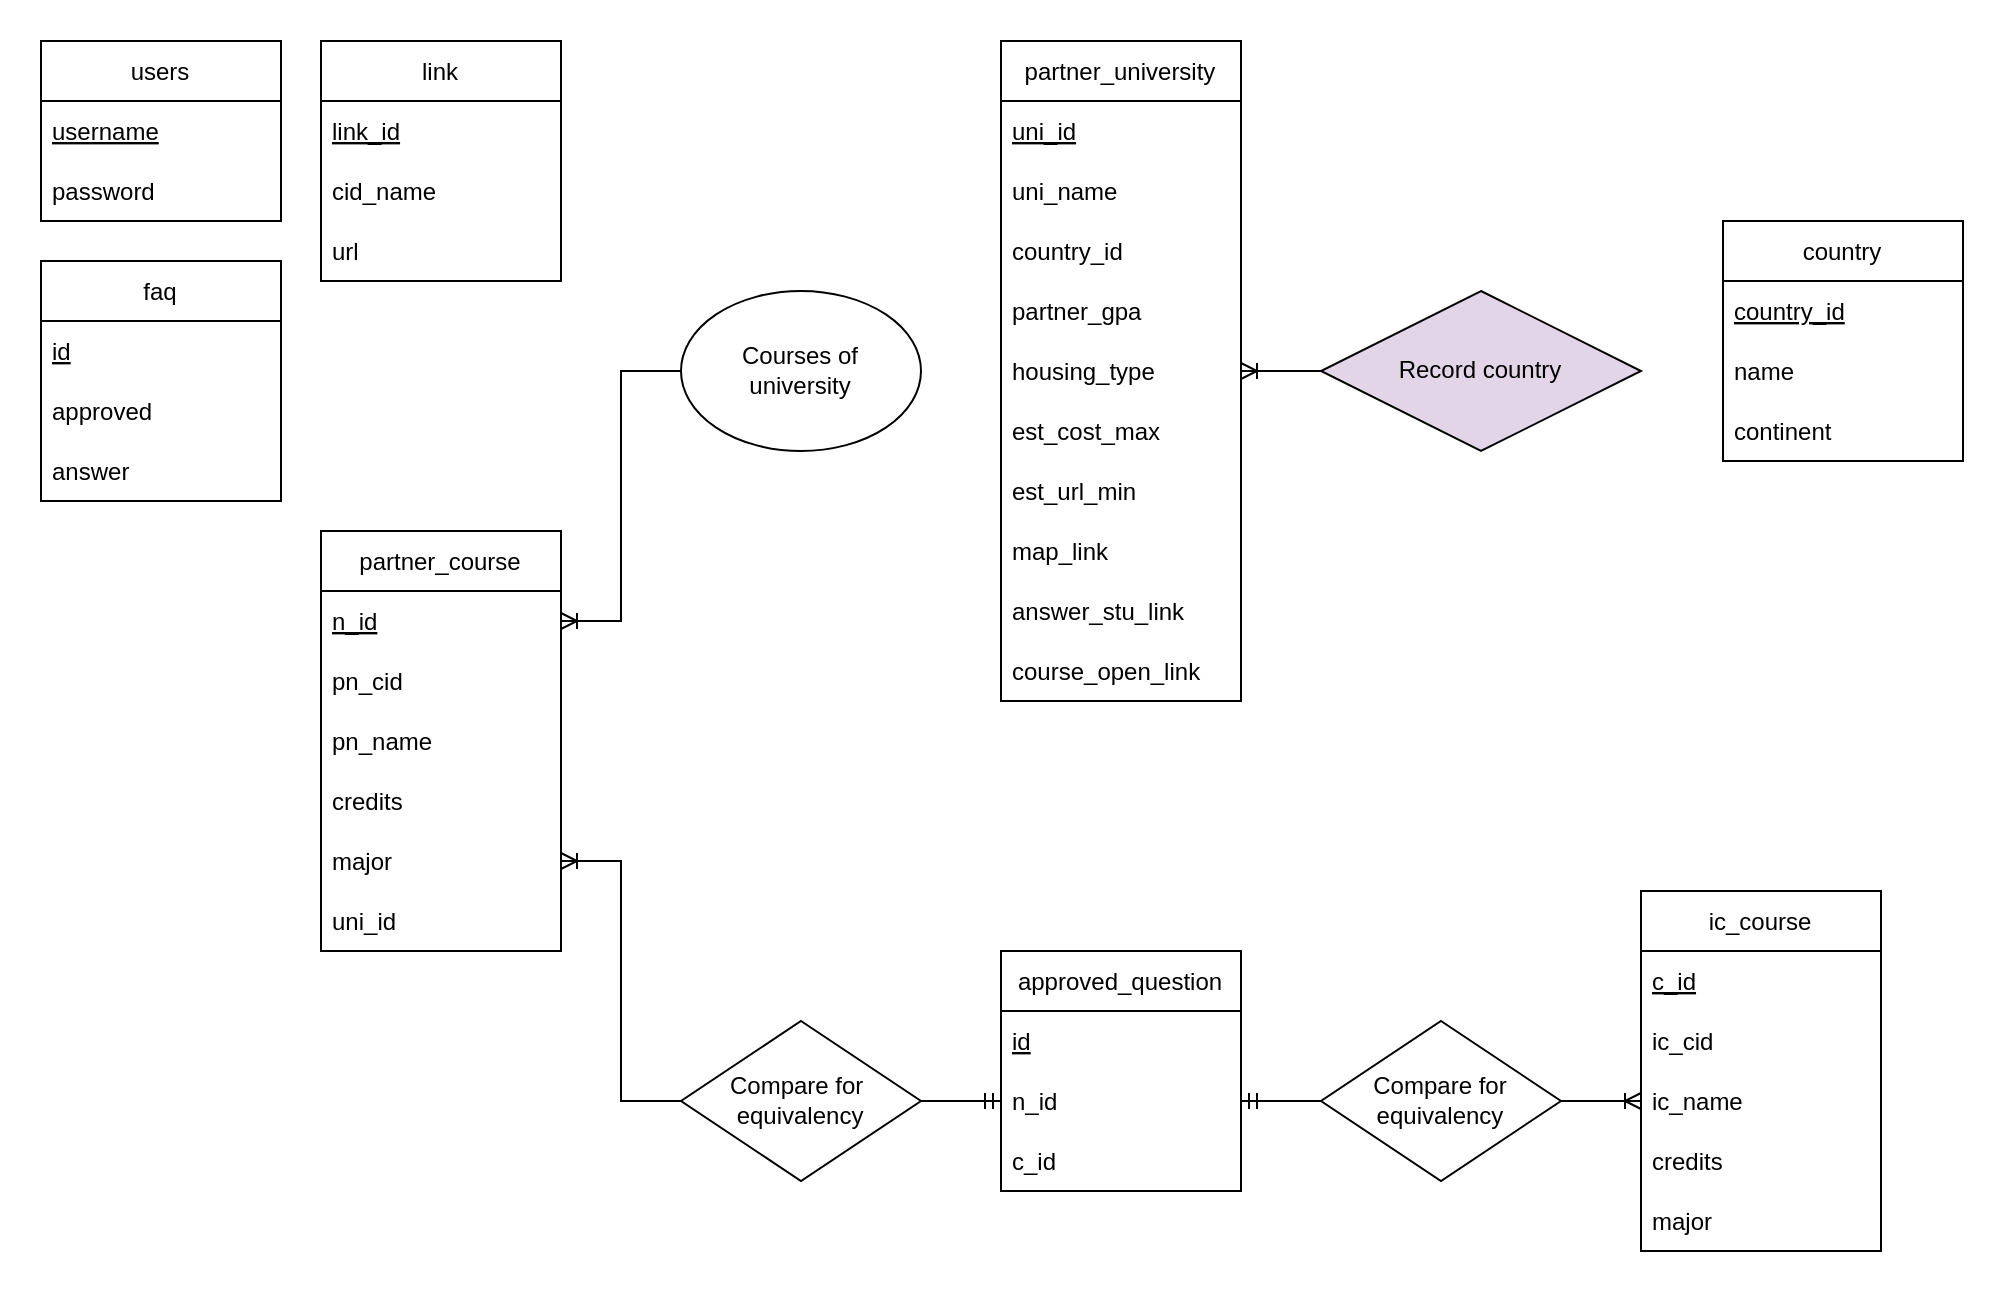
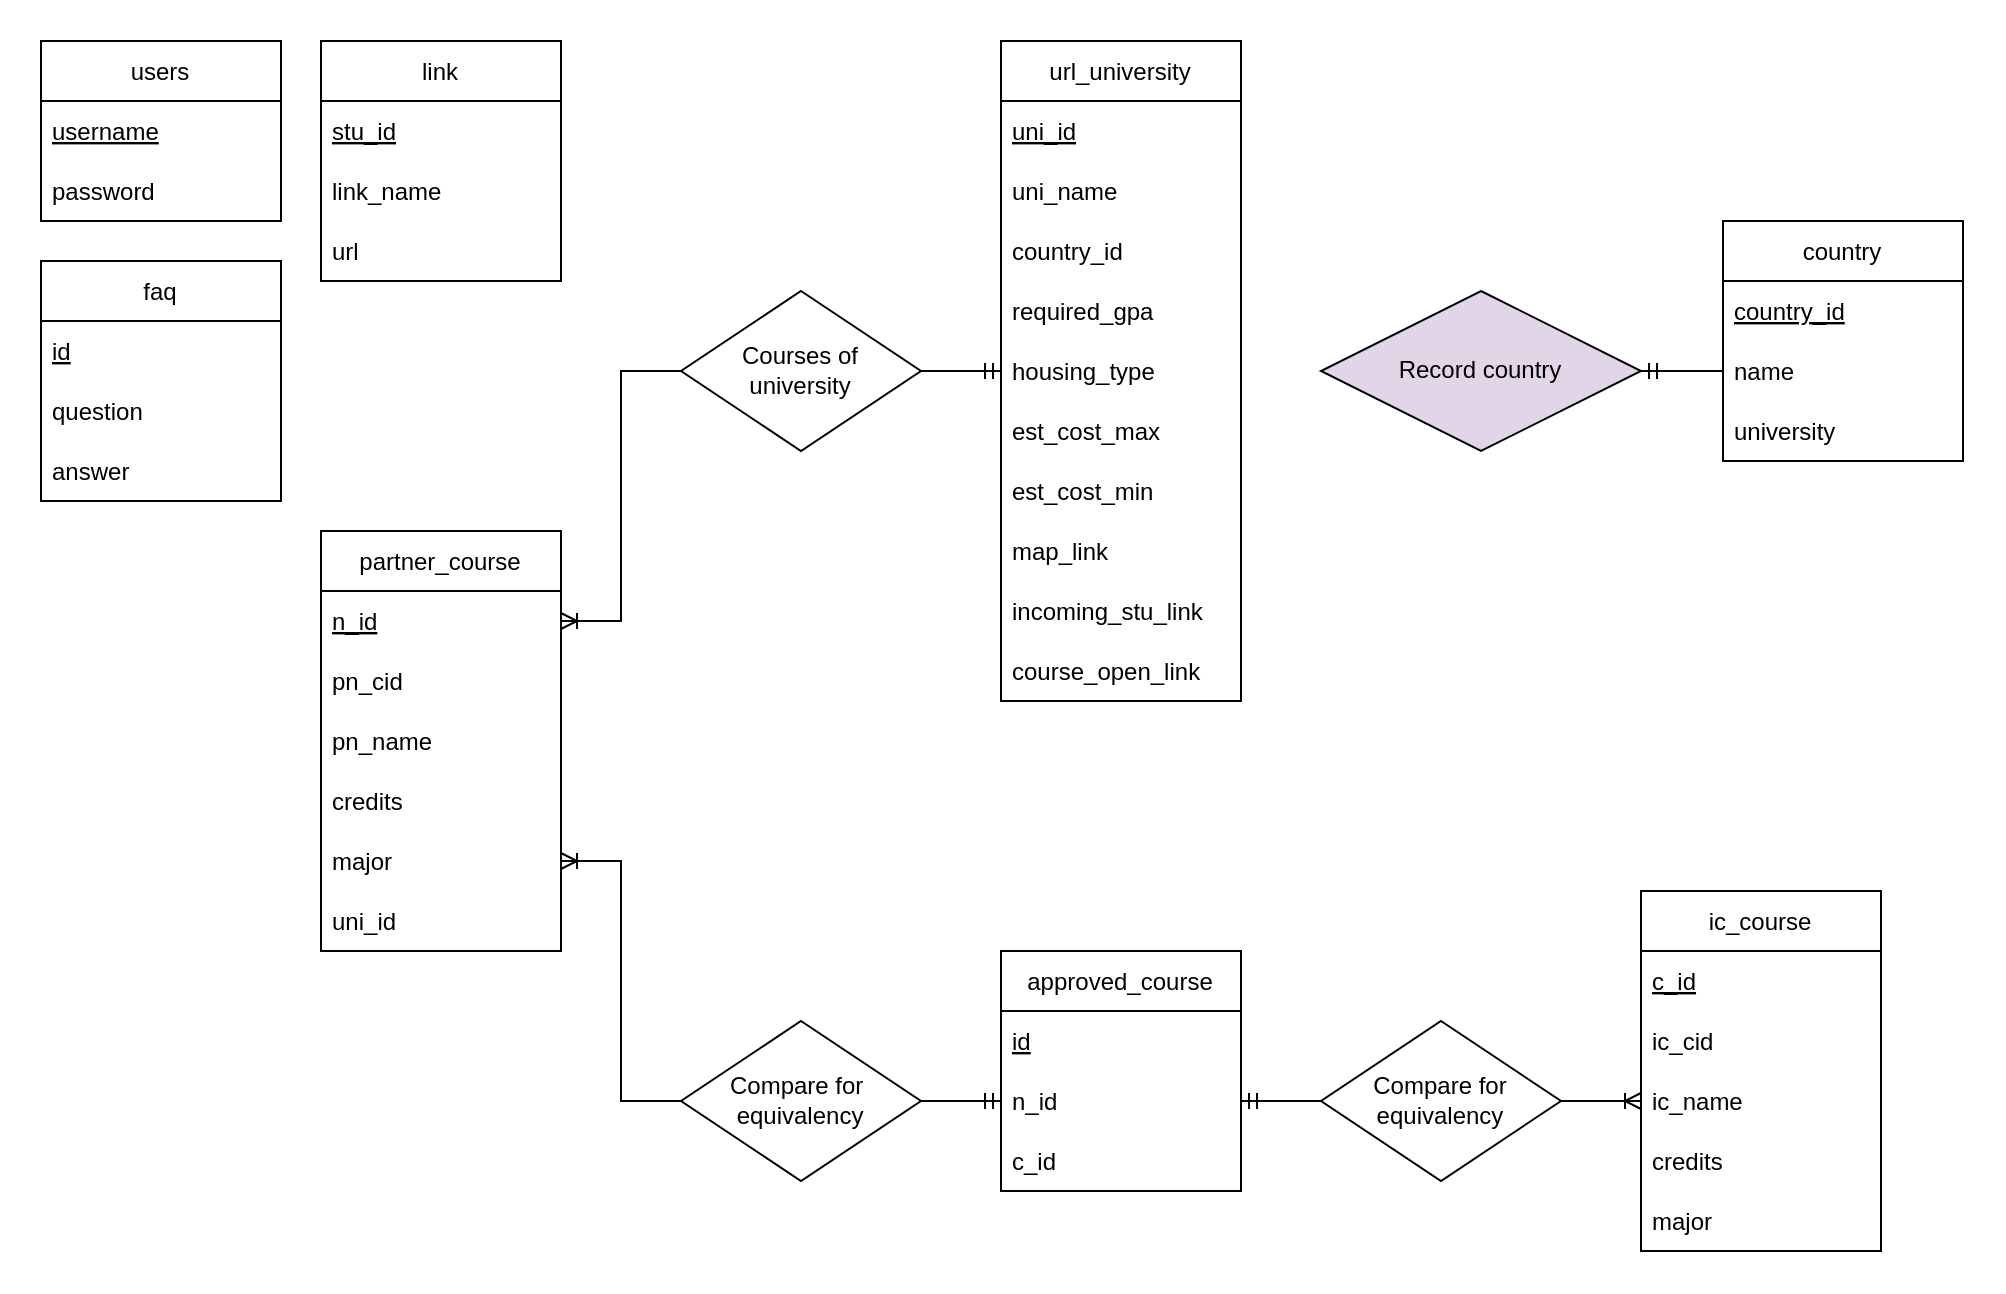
(1120, 72) -> (1120, 72)
(370, 132) -> (369, 132)
(383, 192) -> (386, 192)
(1086, 312) -> (1090, 312)
(801, 371) -> (801, 371)
none -> (963, 371)
(1279, 371) -> none
none -> (1683, 371)
(106, 412) -> (103, 412)
(1791, 432) -> (1795, 432)
(1080, 492) -> (1090, 492)
(1107, 612) -> (1114, 612)
(1120, 982) -> (1120, 982)
